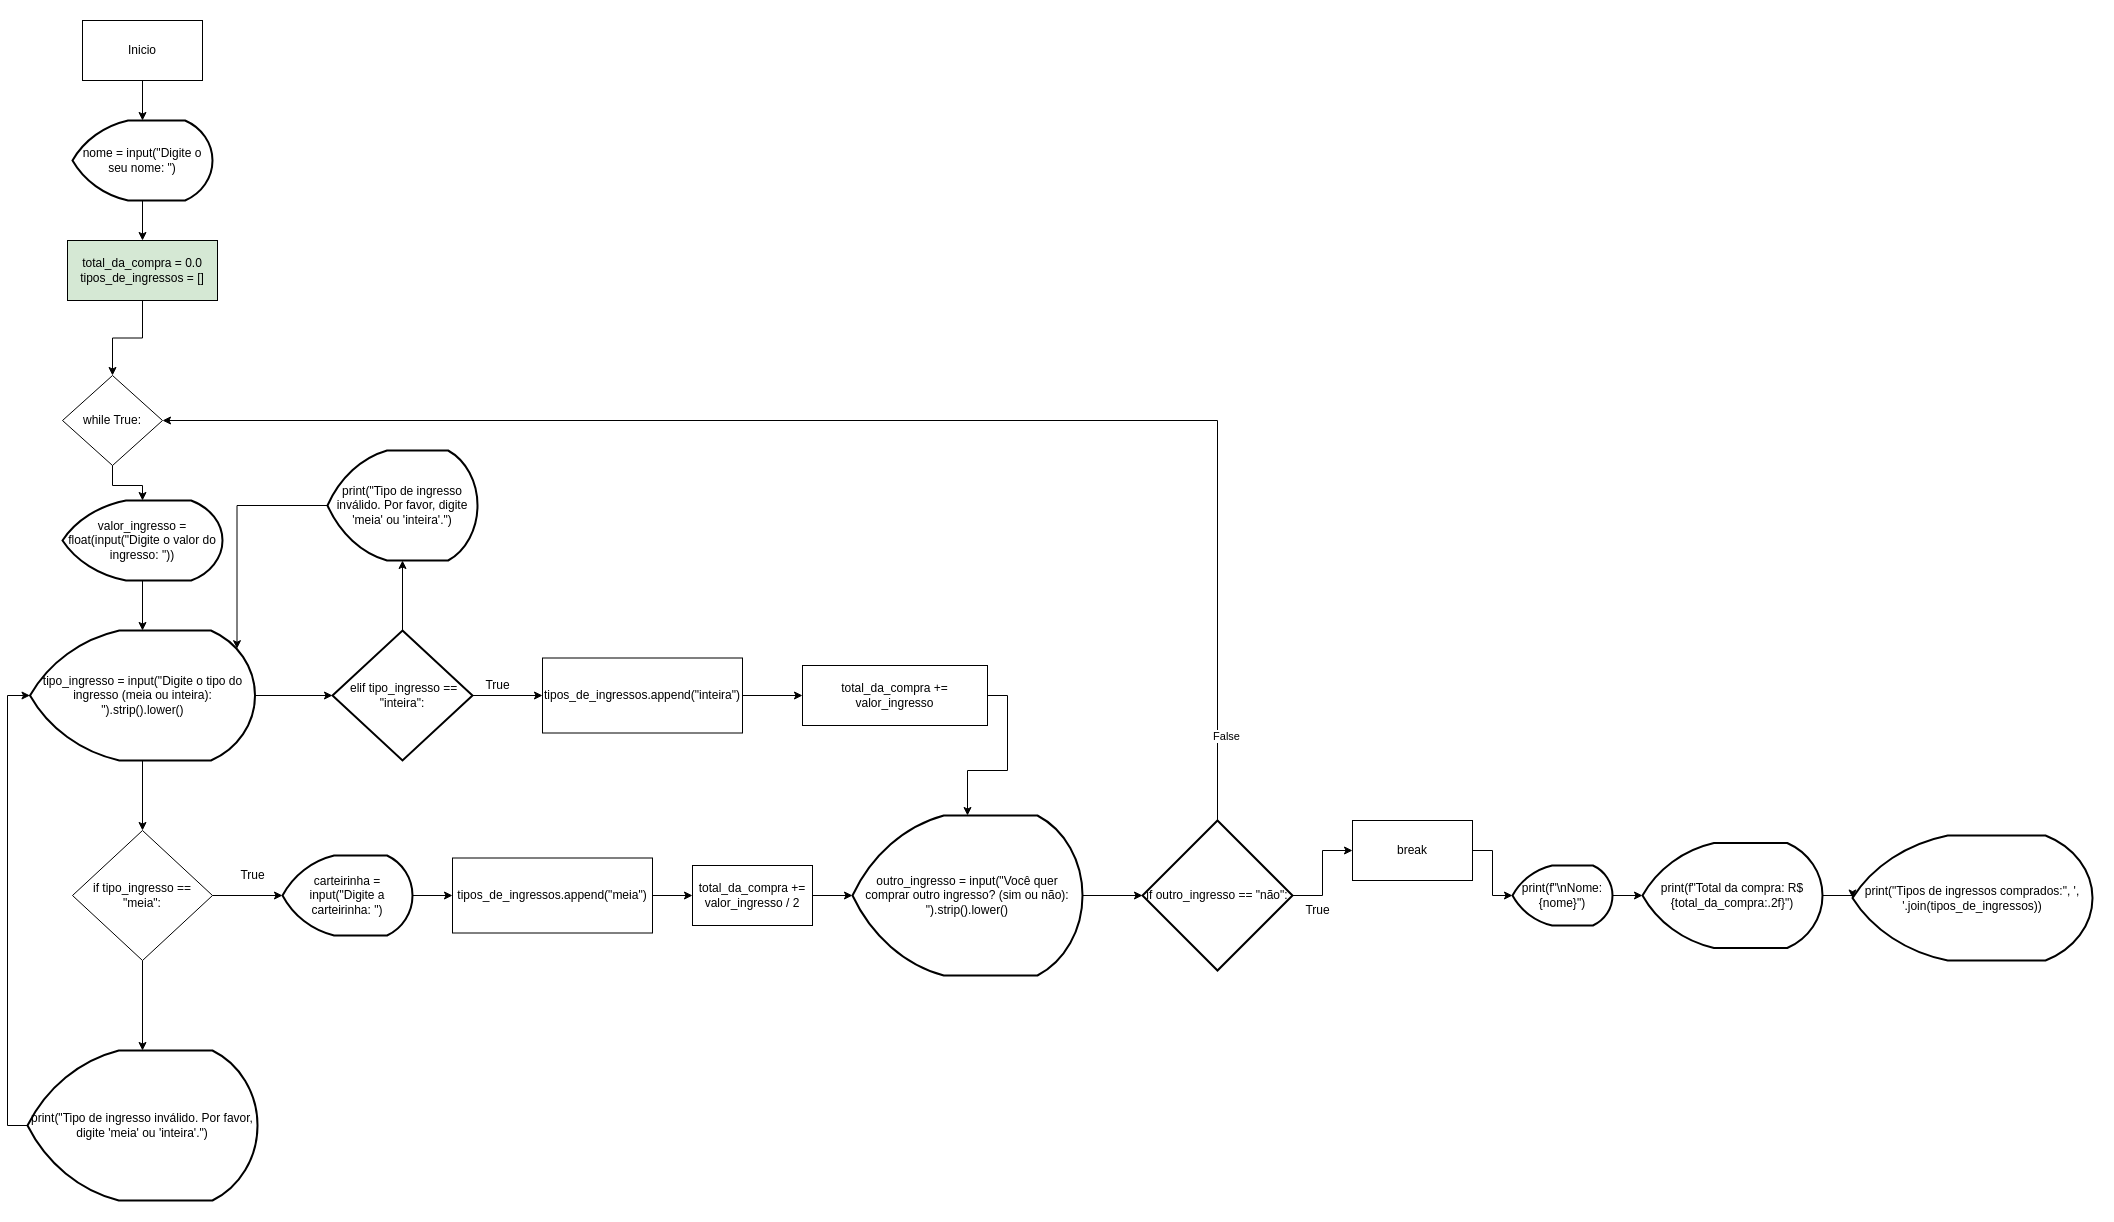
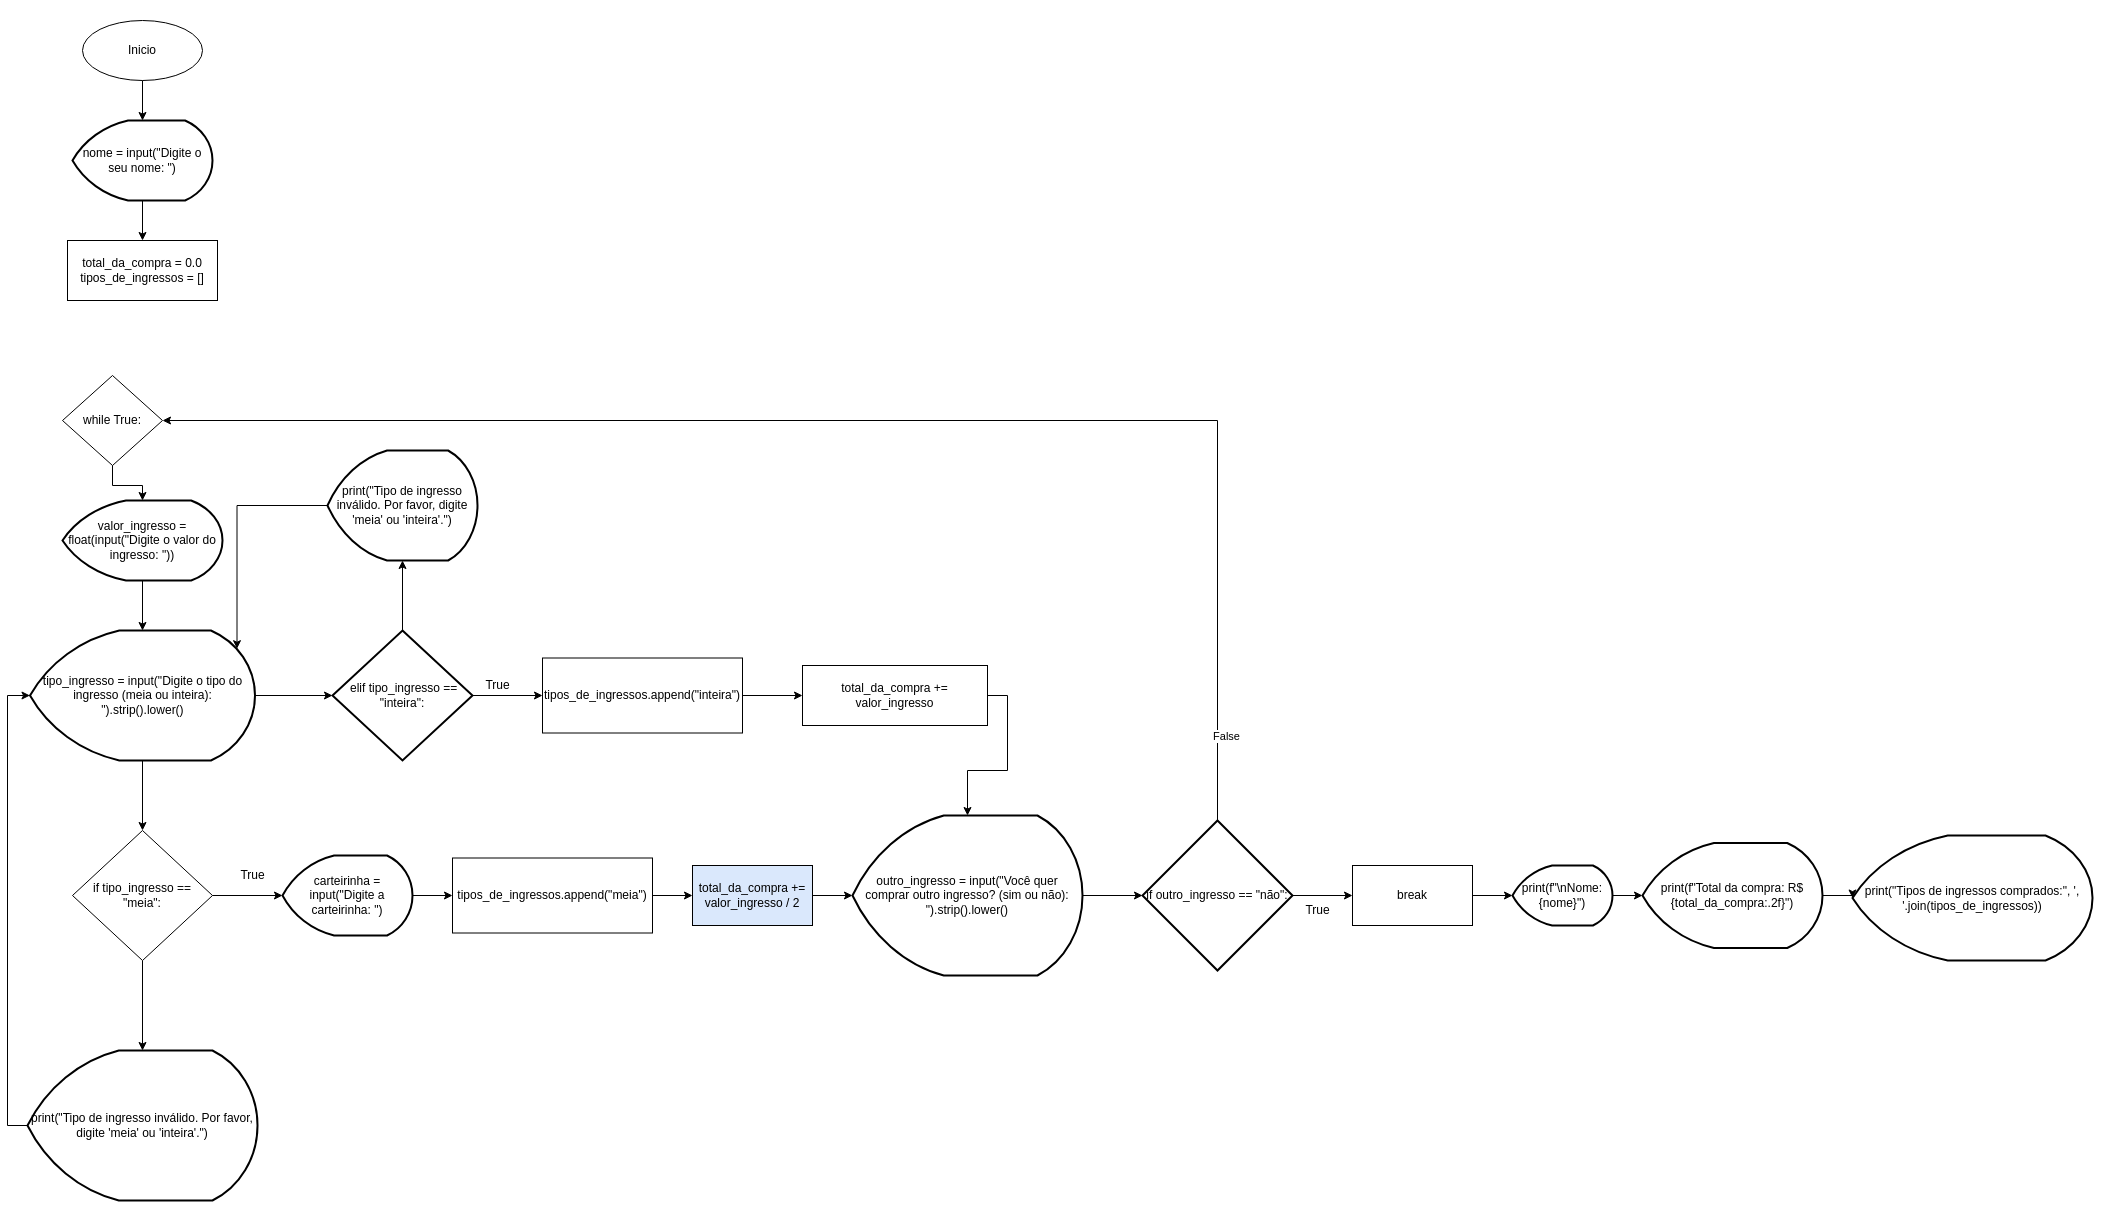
(143, 51) -> (143, 51)
(143, 271) -> (143, 271)
(131, 338) -> none
(1413, 851) -> (1413, 896)
(753, 896) -> (753, 896)
